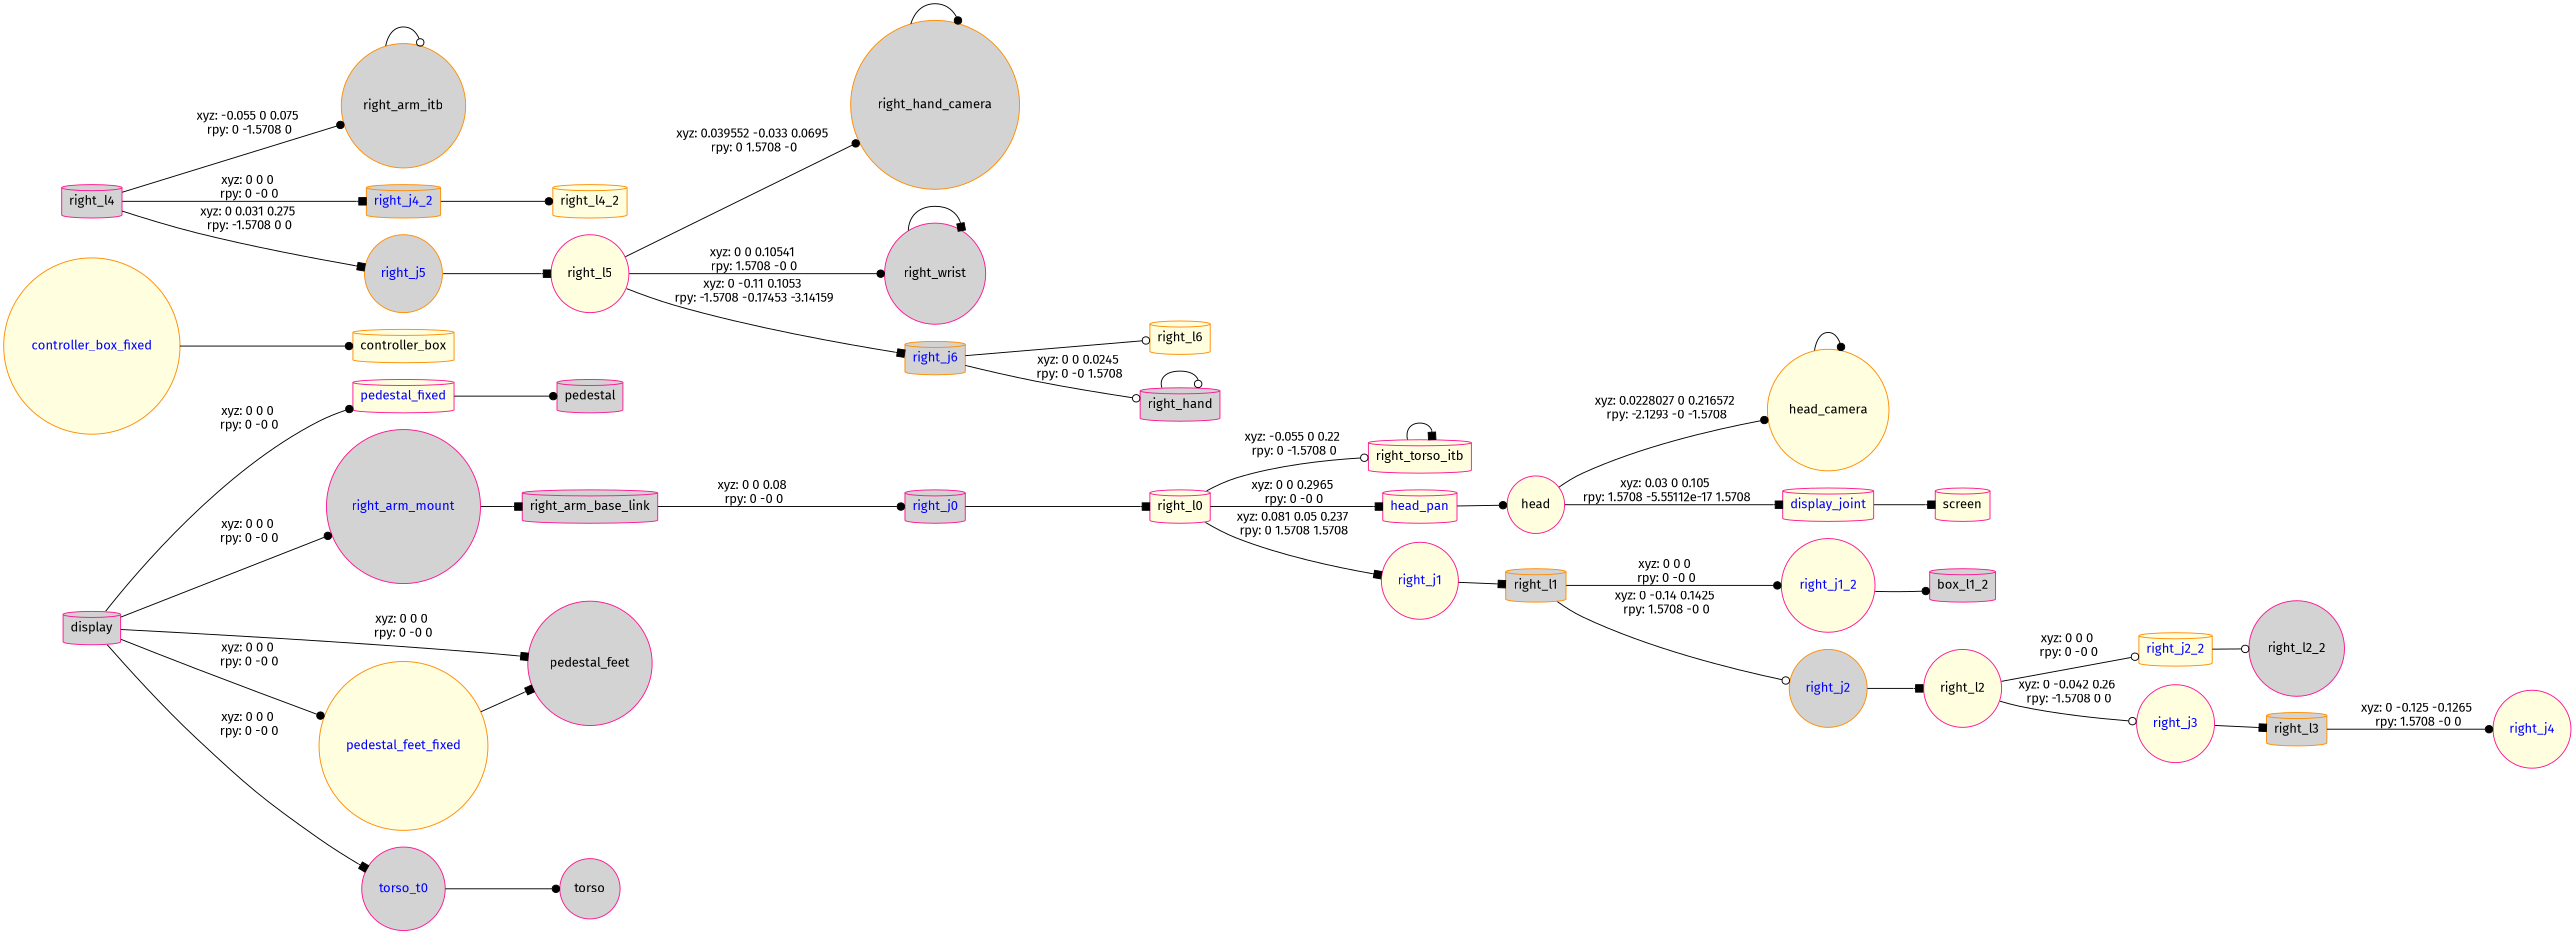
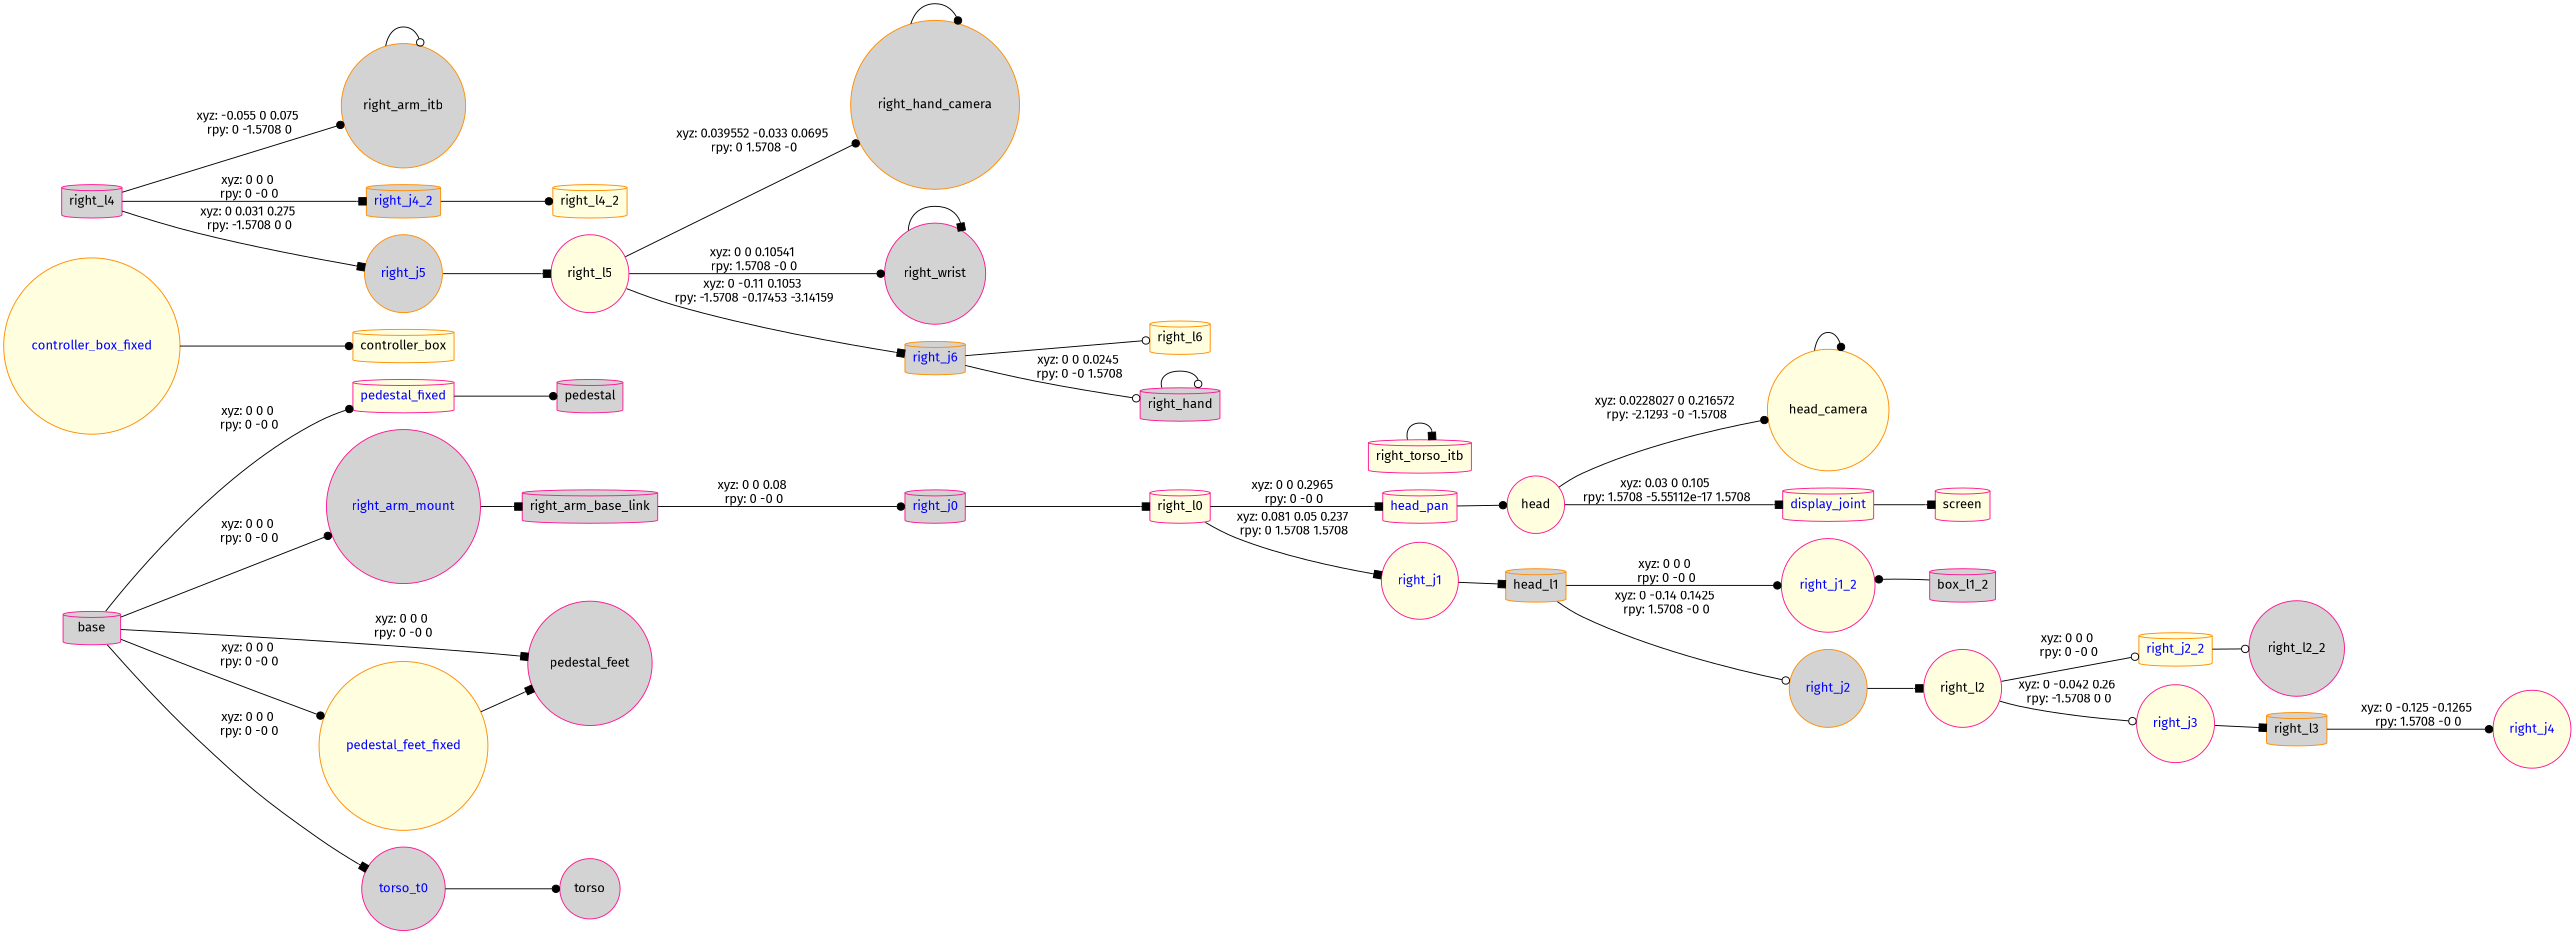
(1282, 467) -> none
(1536, 585) -> (1536, 585)
(1899, 592) -> (1906, 579)
(92, 628) -> (92, 628)
